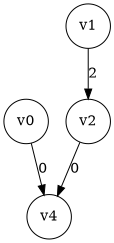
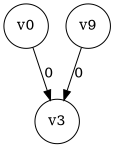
(88, 26) -> none
(88, 121) -> (88, 26)
(49, 217) -> (57, 121)
